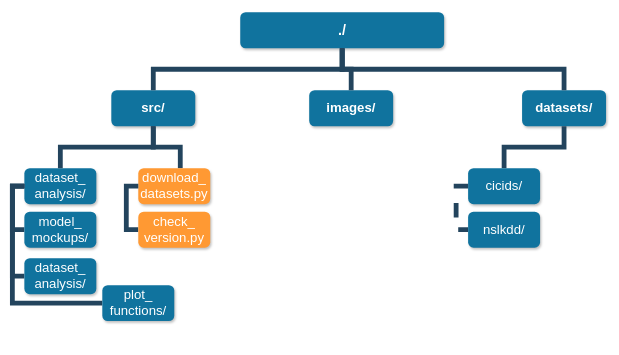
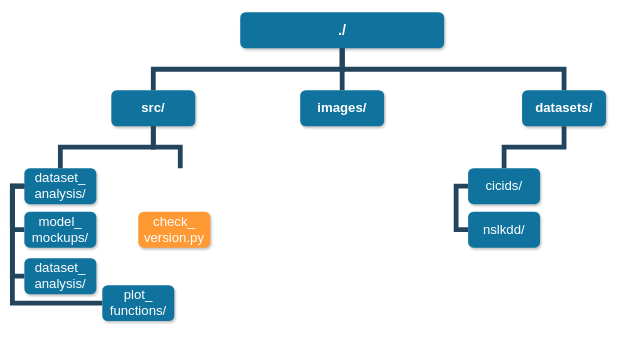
(351, 108) -> (342, 108)
(174, 186) -> none
(126, 208) -> none
(456, 224) -> (456, 224)
